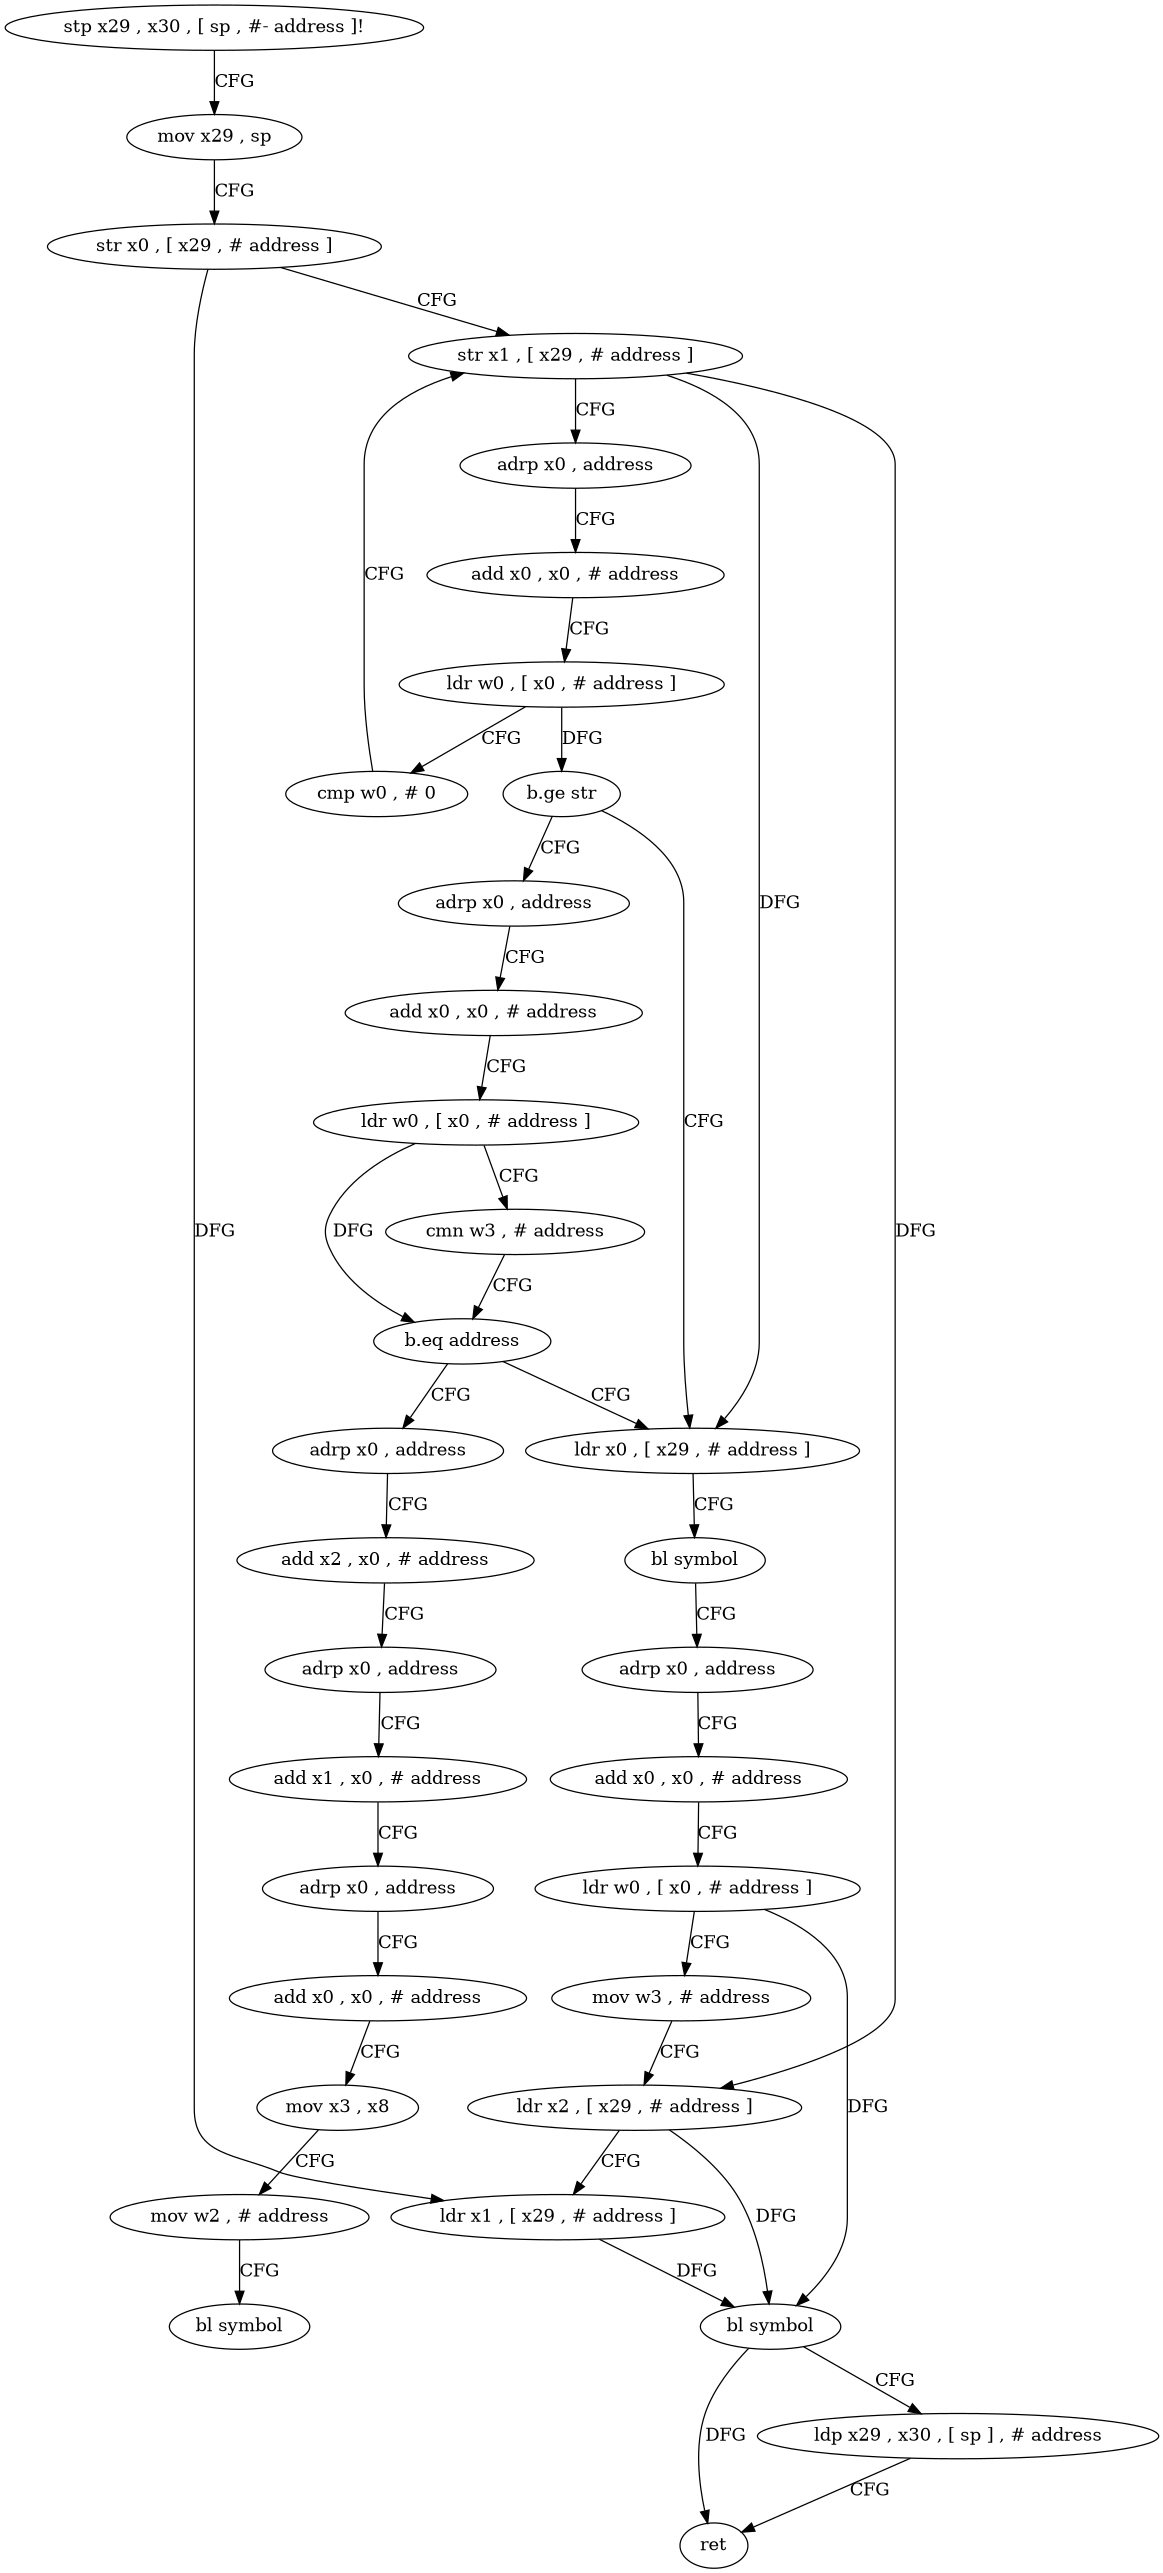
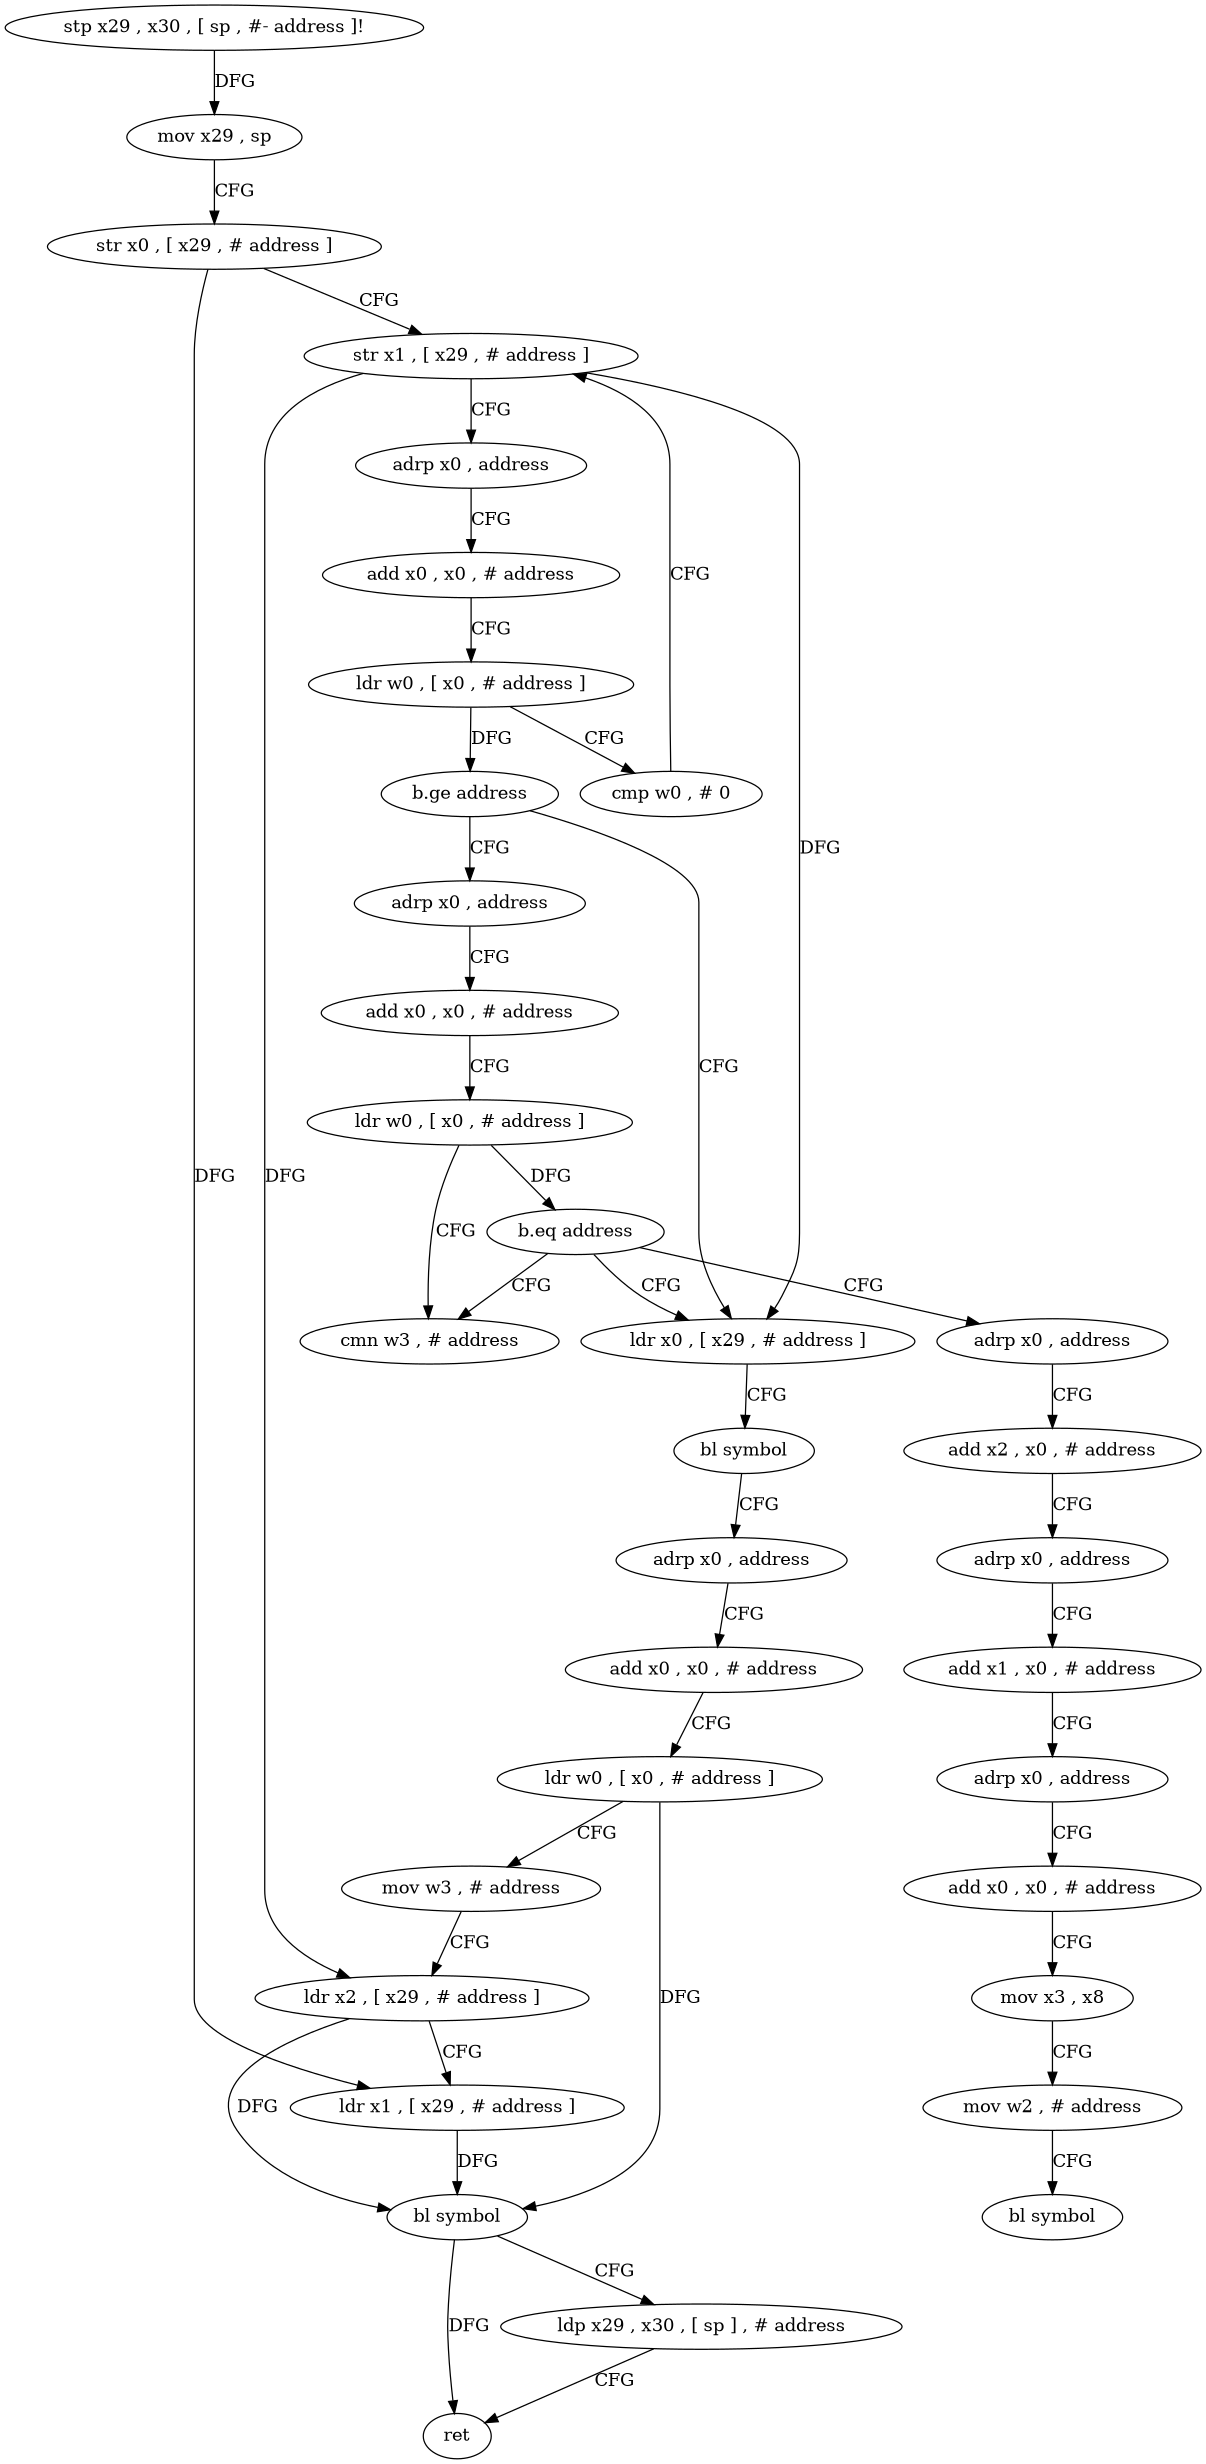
(235, 82) -> (235, 82)
(562, 794) -> (470, 794)
(492, 1281) -> (508, 1283)
